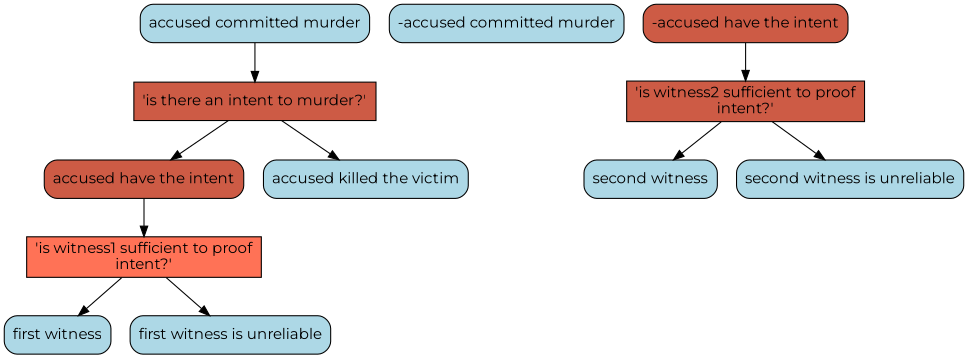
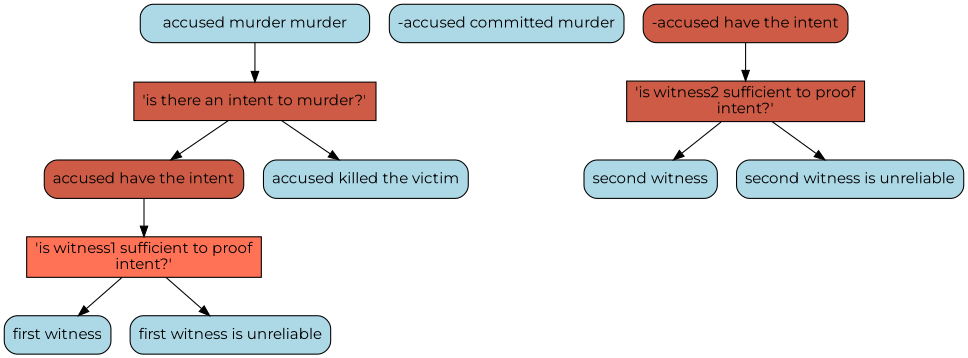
(255, 23) -> (255, 23)
